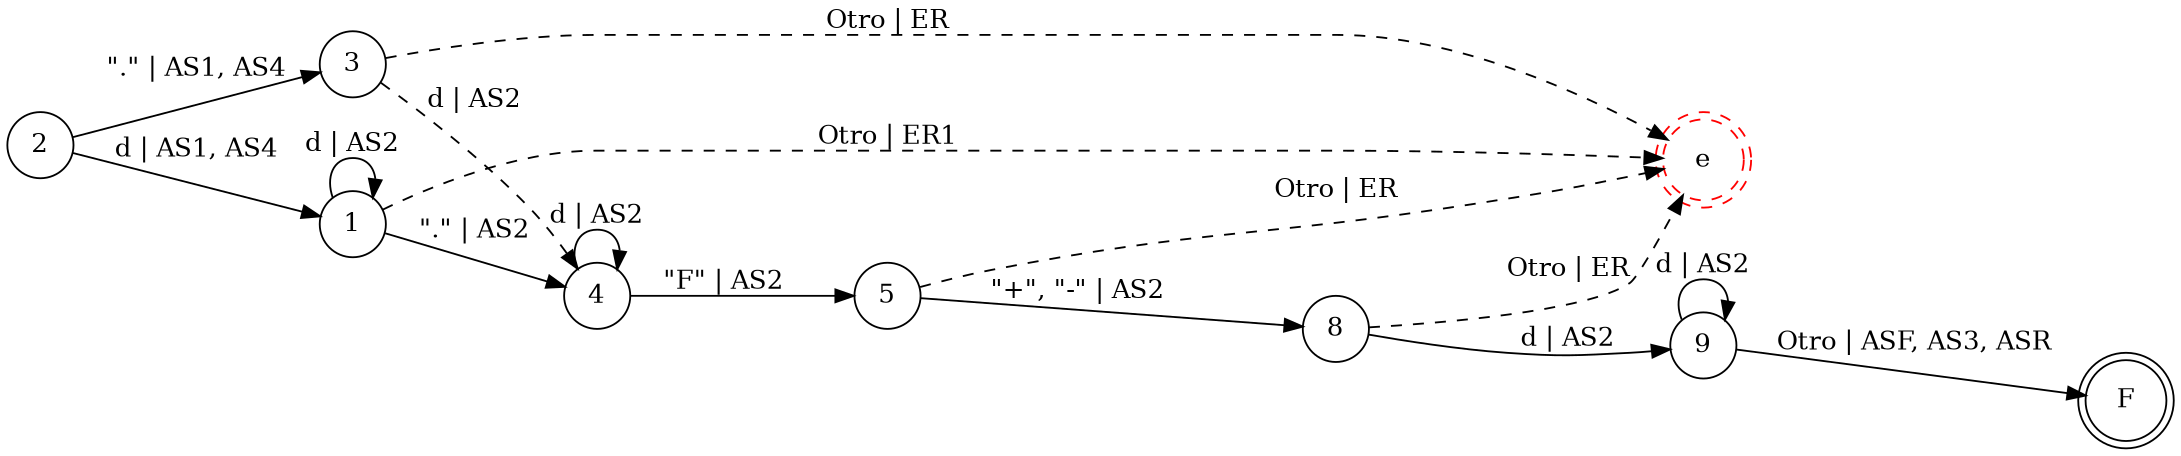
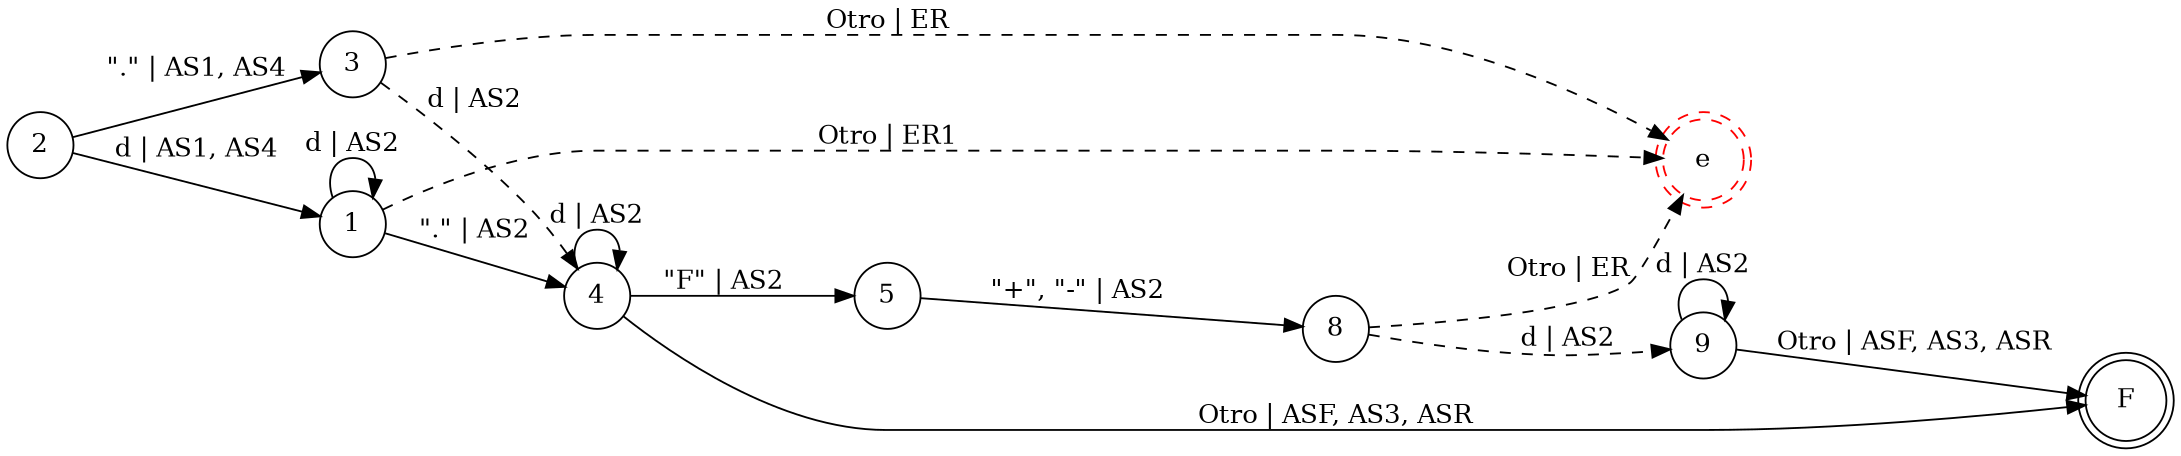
(1283, 229) -> none
(1510, 353) -> (1510, 353)
none -> (1331, 430)
